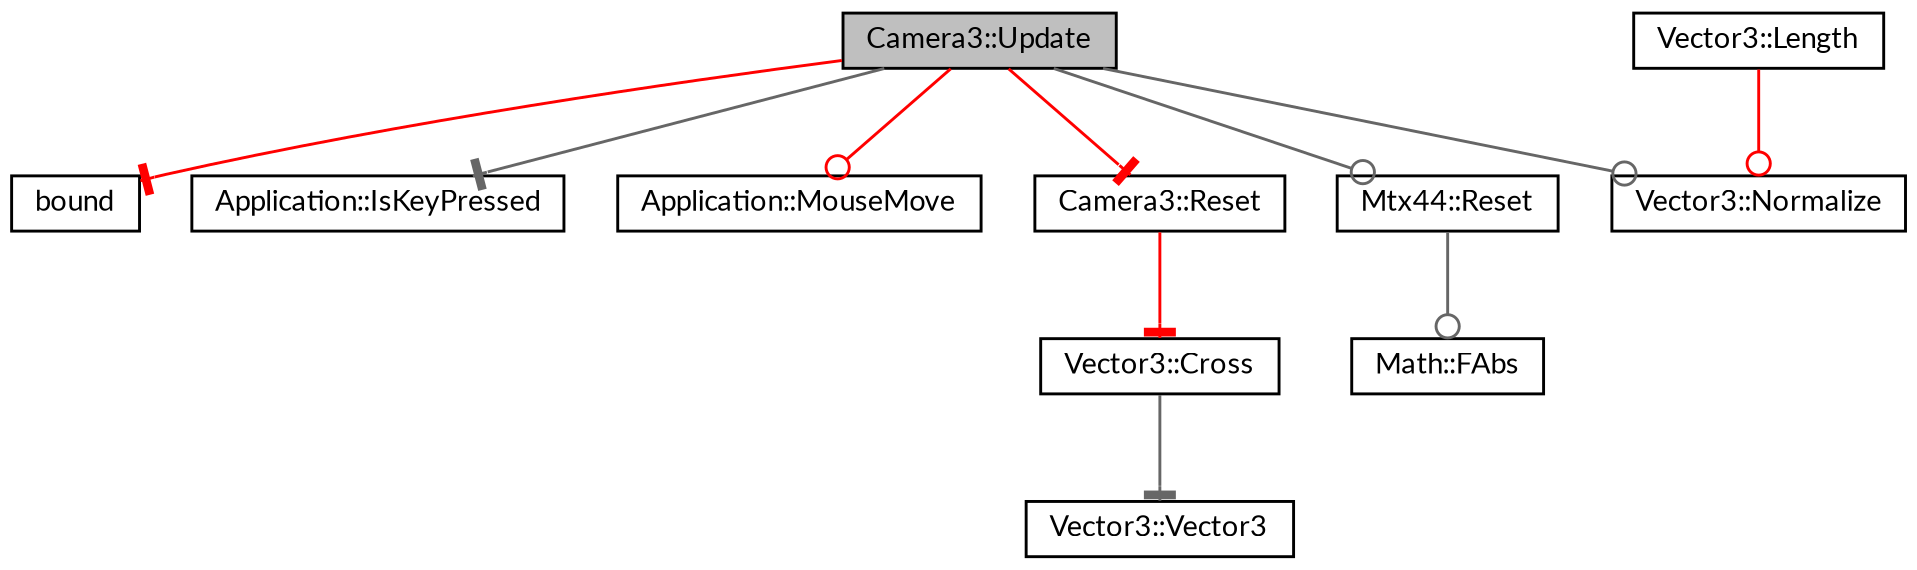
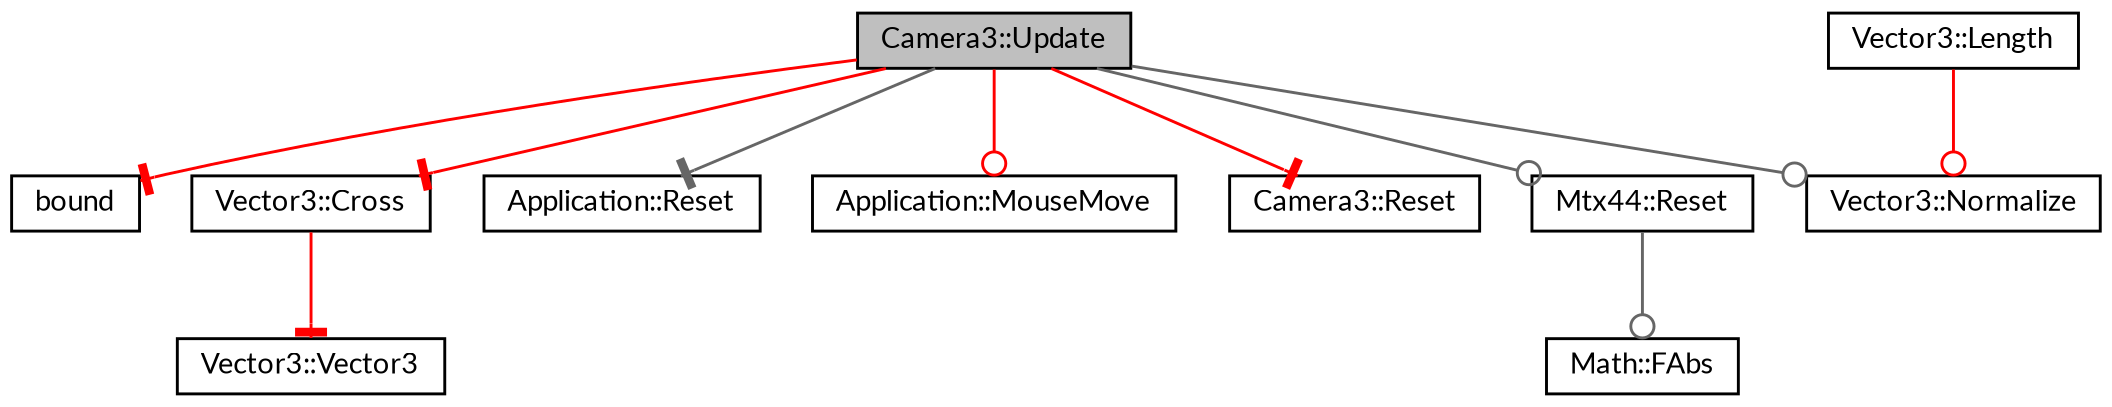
(378, 203) -> (622, 203)
(1160, 278) -> (660, 120)
(1160, 441) -> (311, 278)
